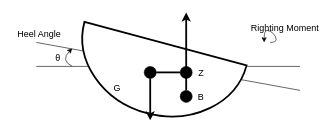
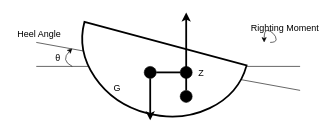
(201, 96) -> none
